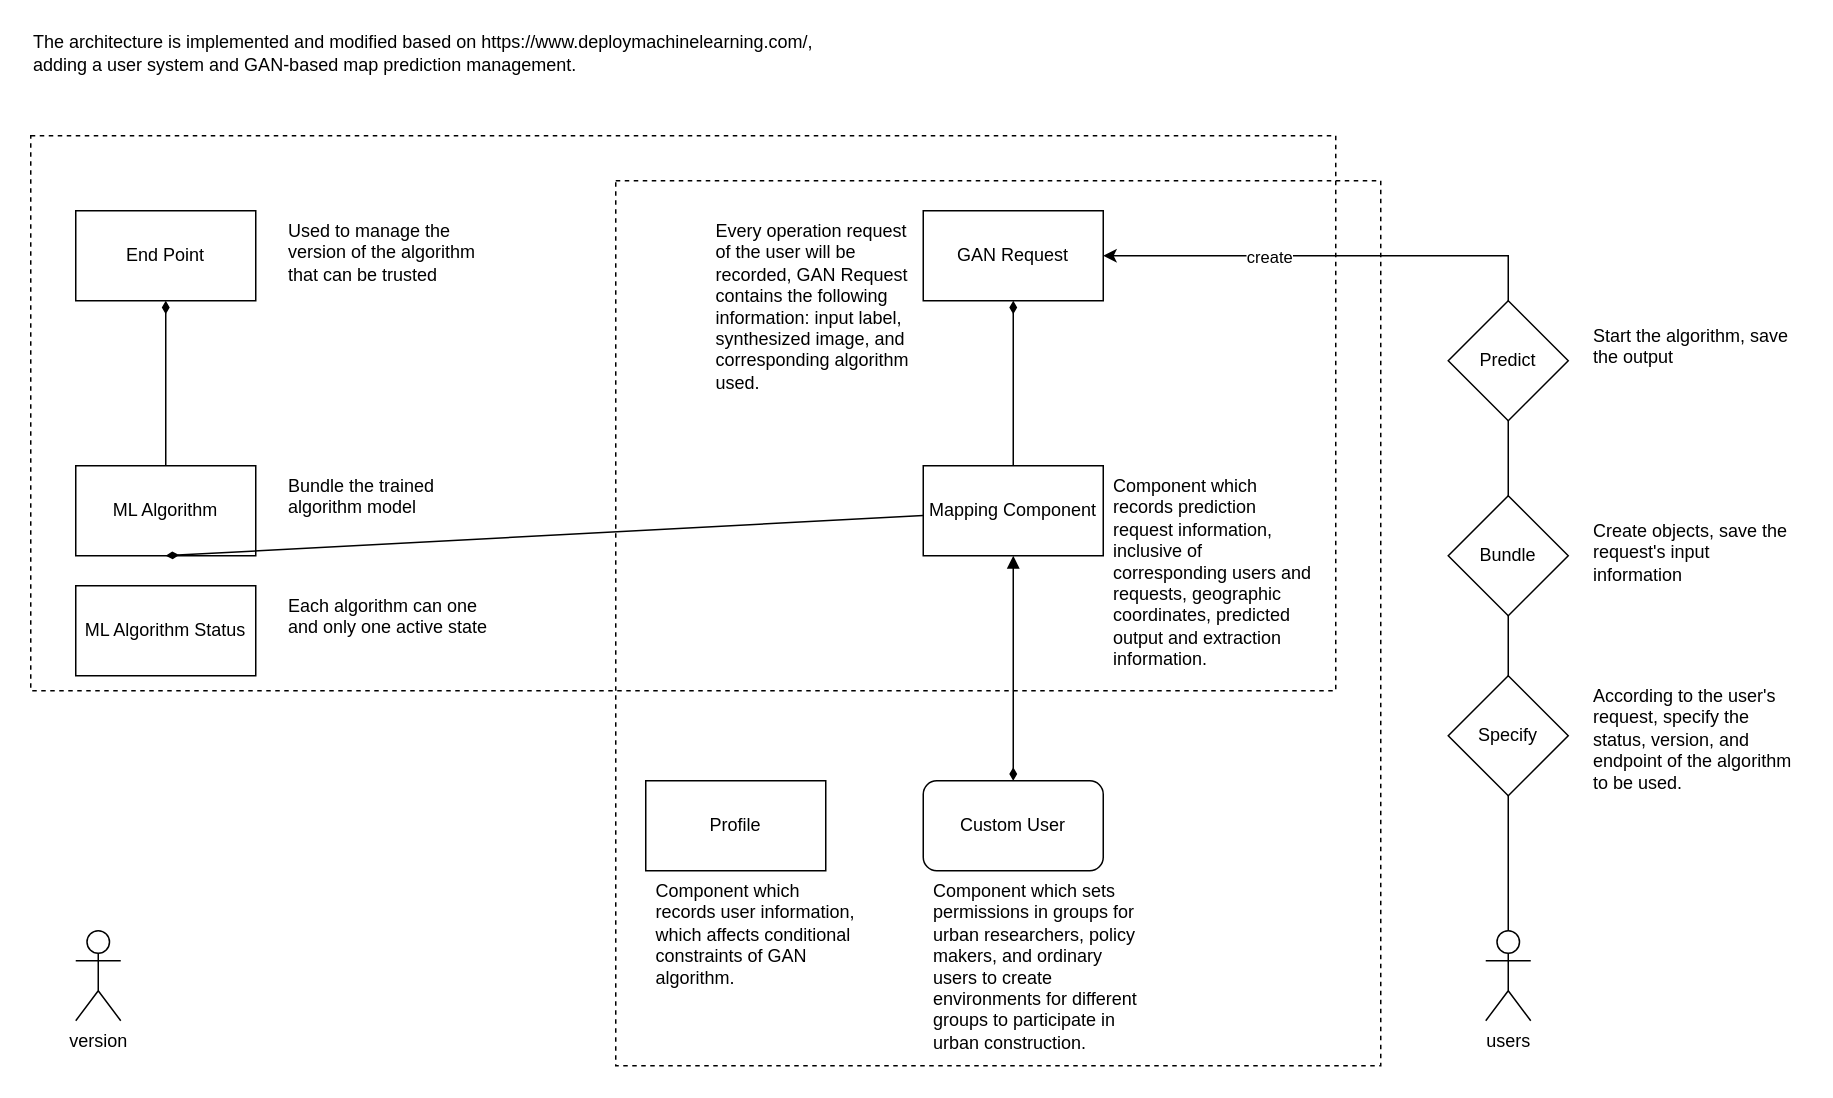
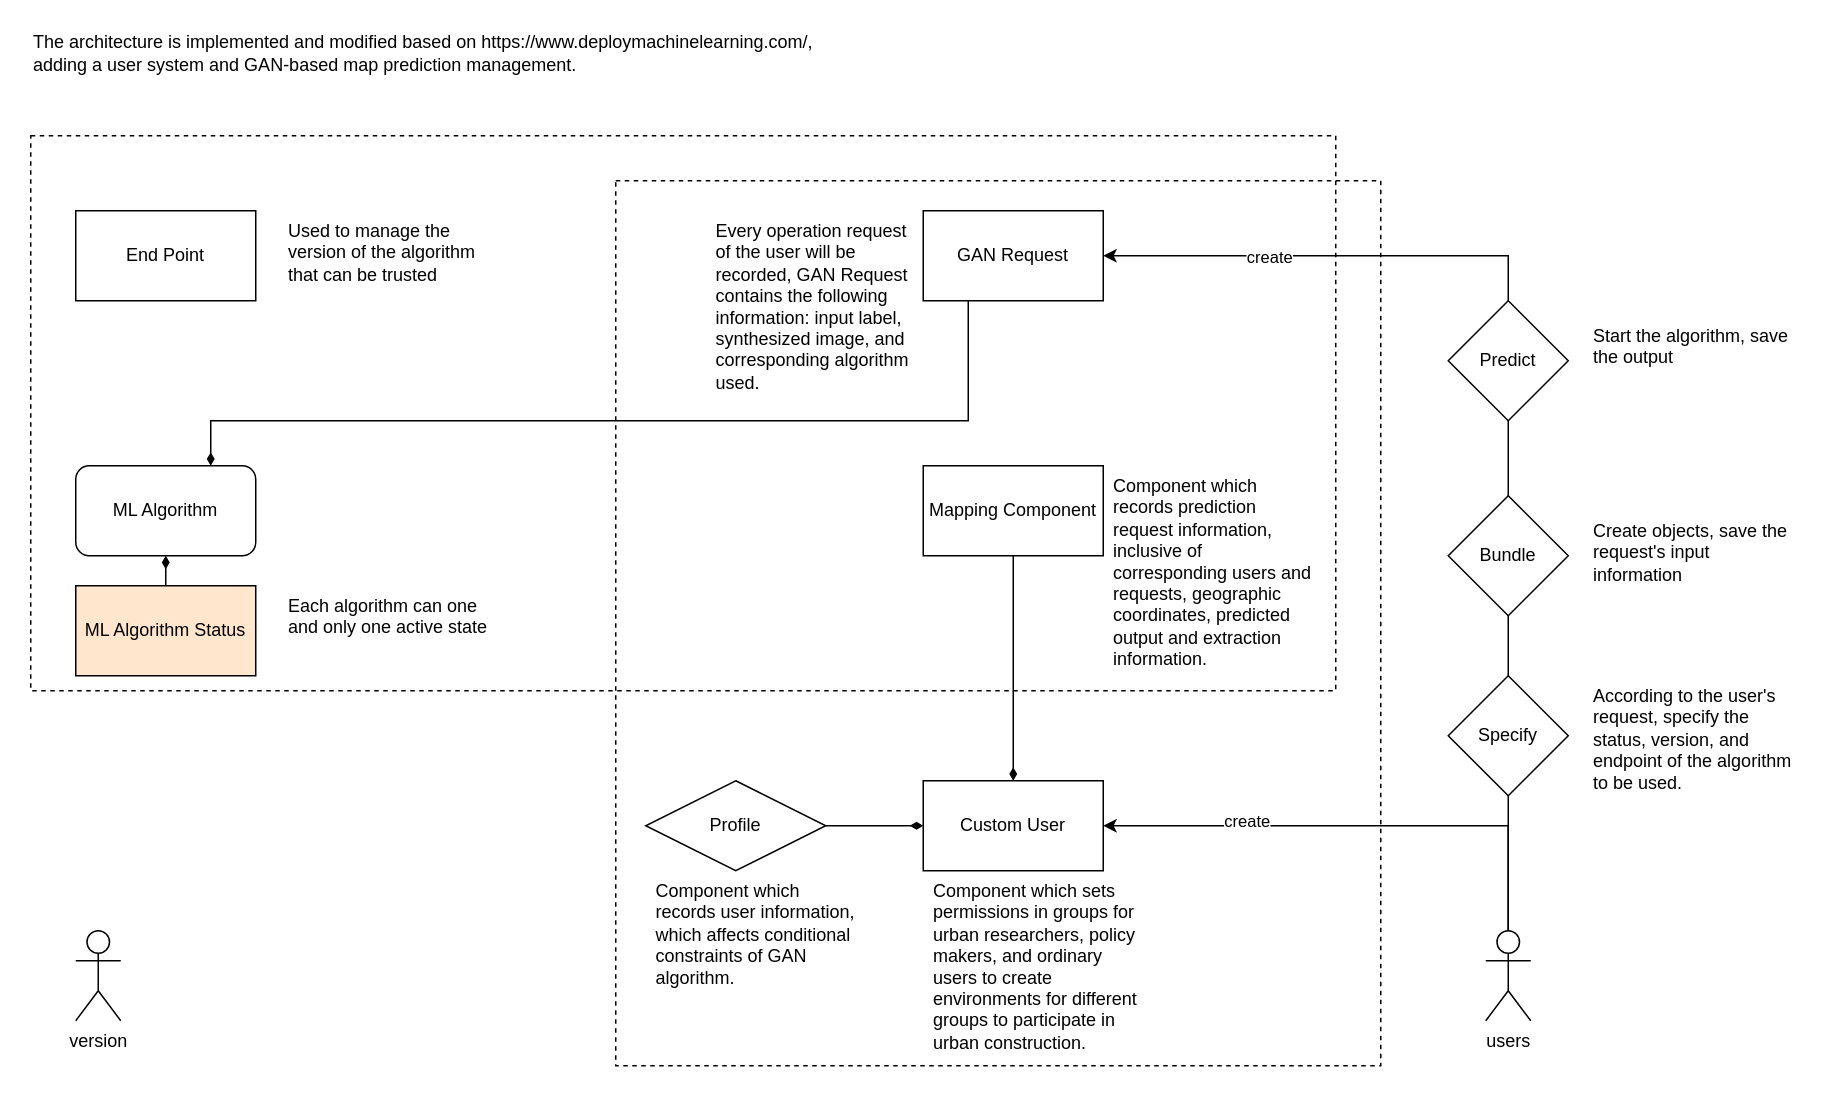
(166, 389) -> none
(1013, 389) -> none
none -> (633, 421)
(391, 481) -> none
(166, 511) -> (166, 511)
(550, 535) -> (166, 577)
(1013, 569) -> (1013, 563)
(166, 631) -> (166, 631)
(736, 826) -> (736, 826)
none -> (868, 826)
(1013, 826) -> (1013, 826)
none -> (1309, 826)
